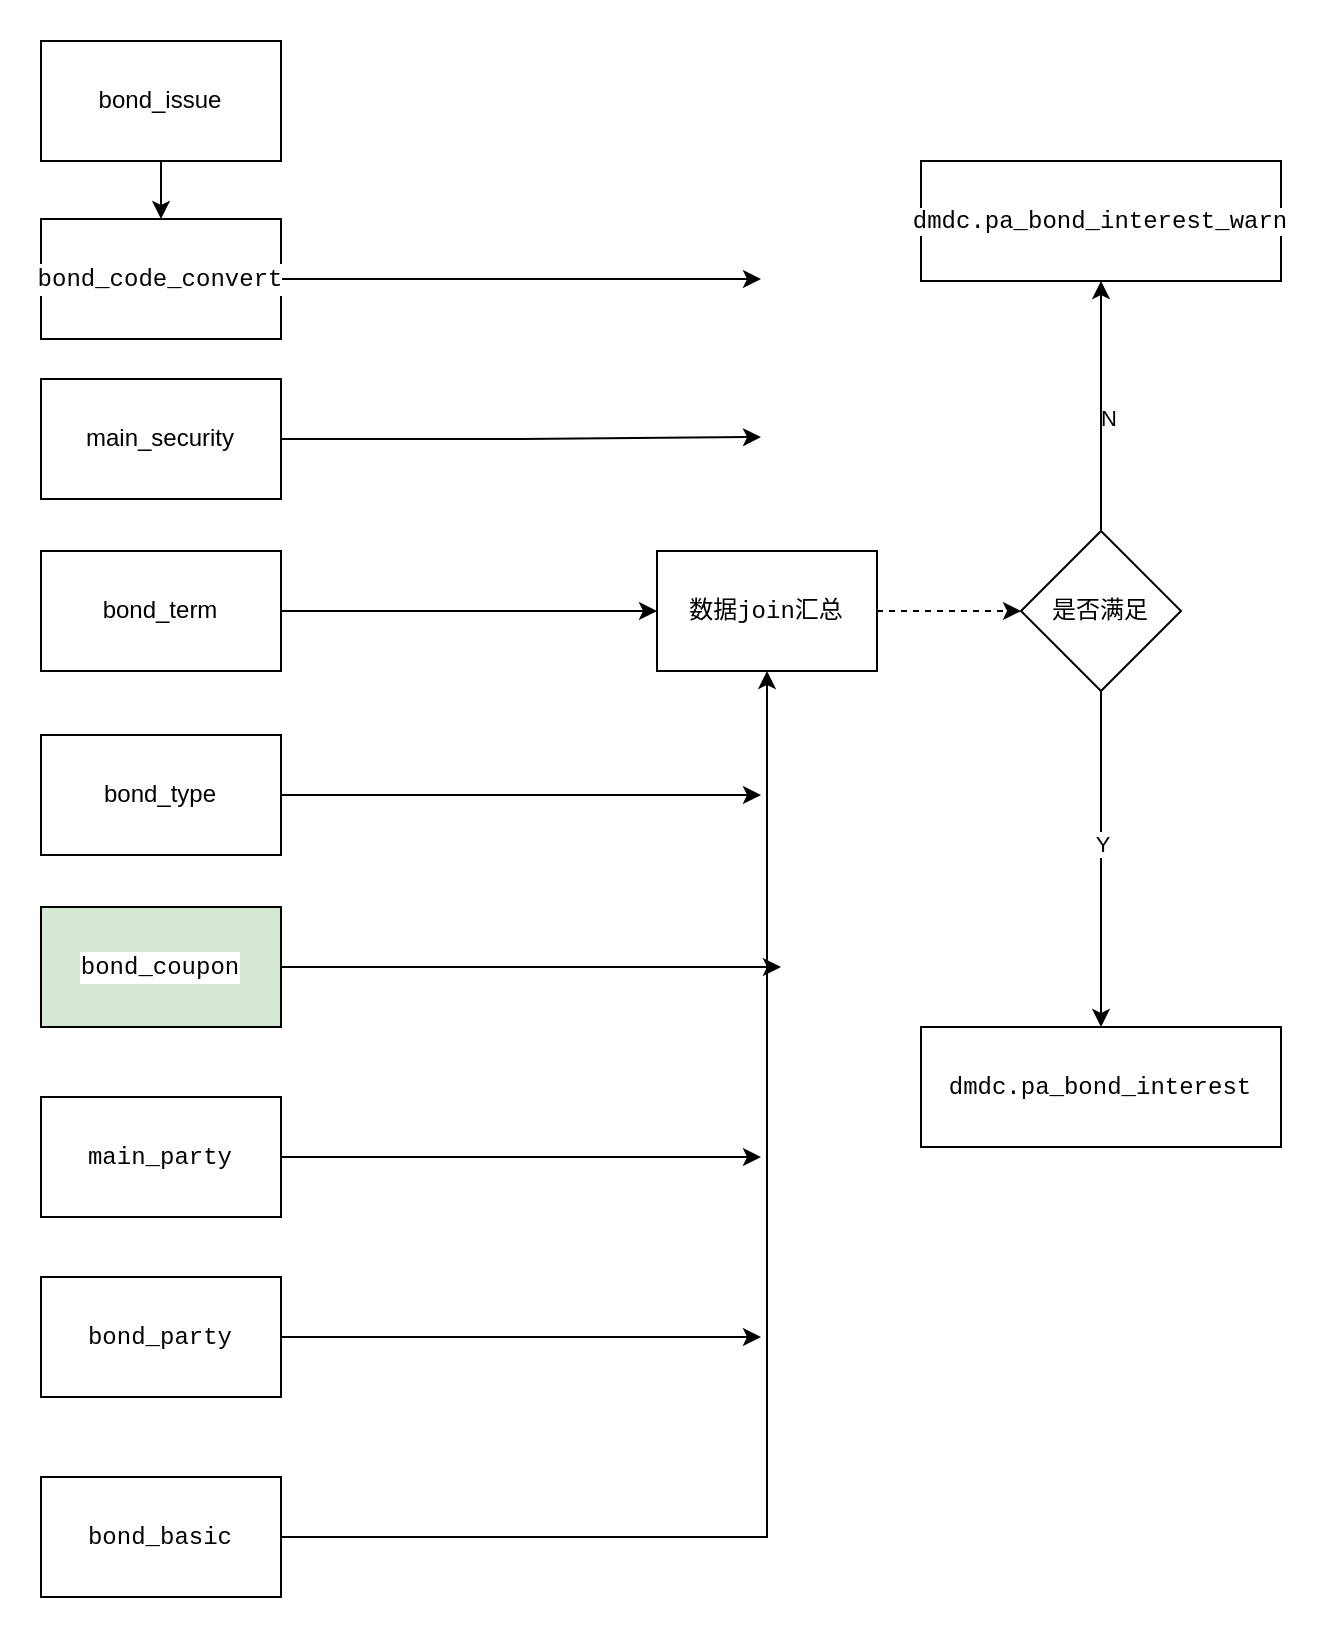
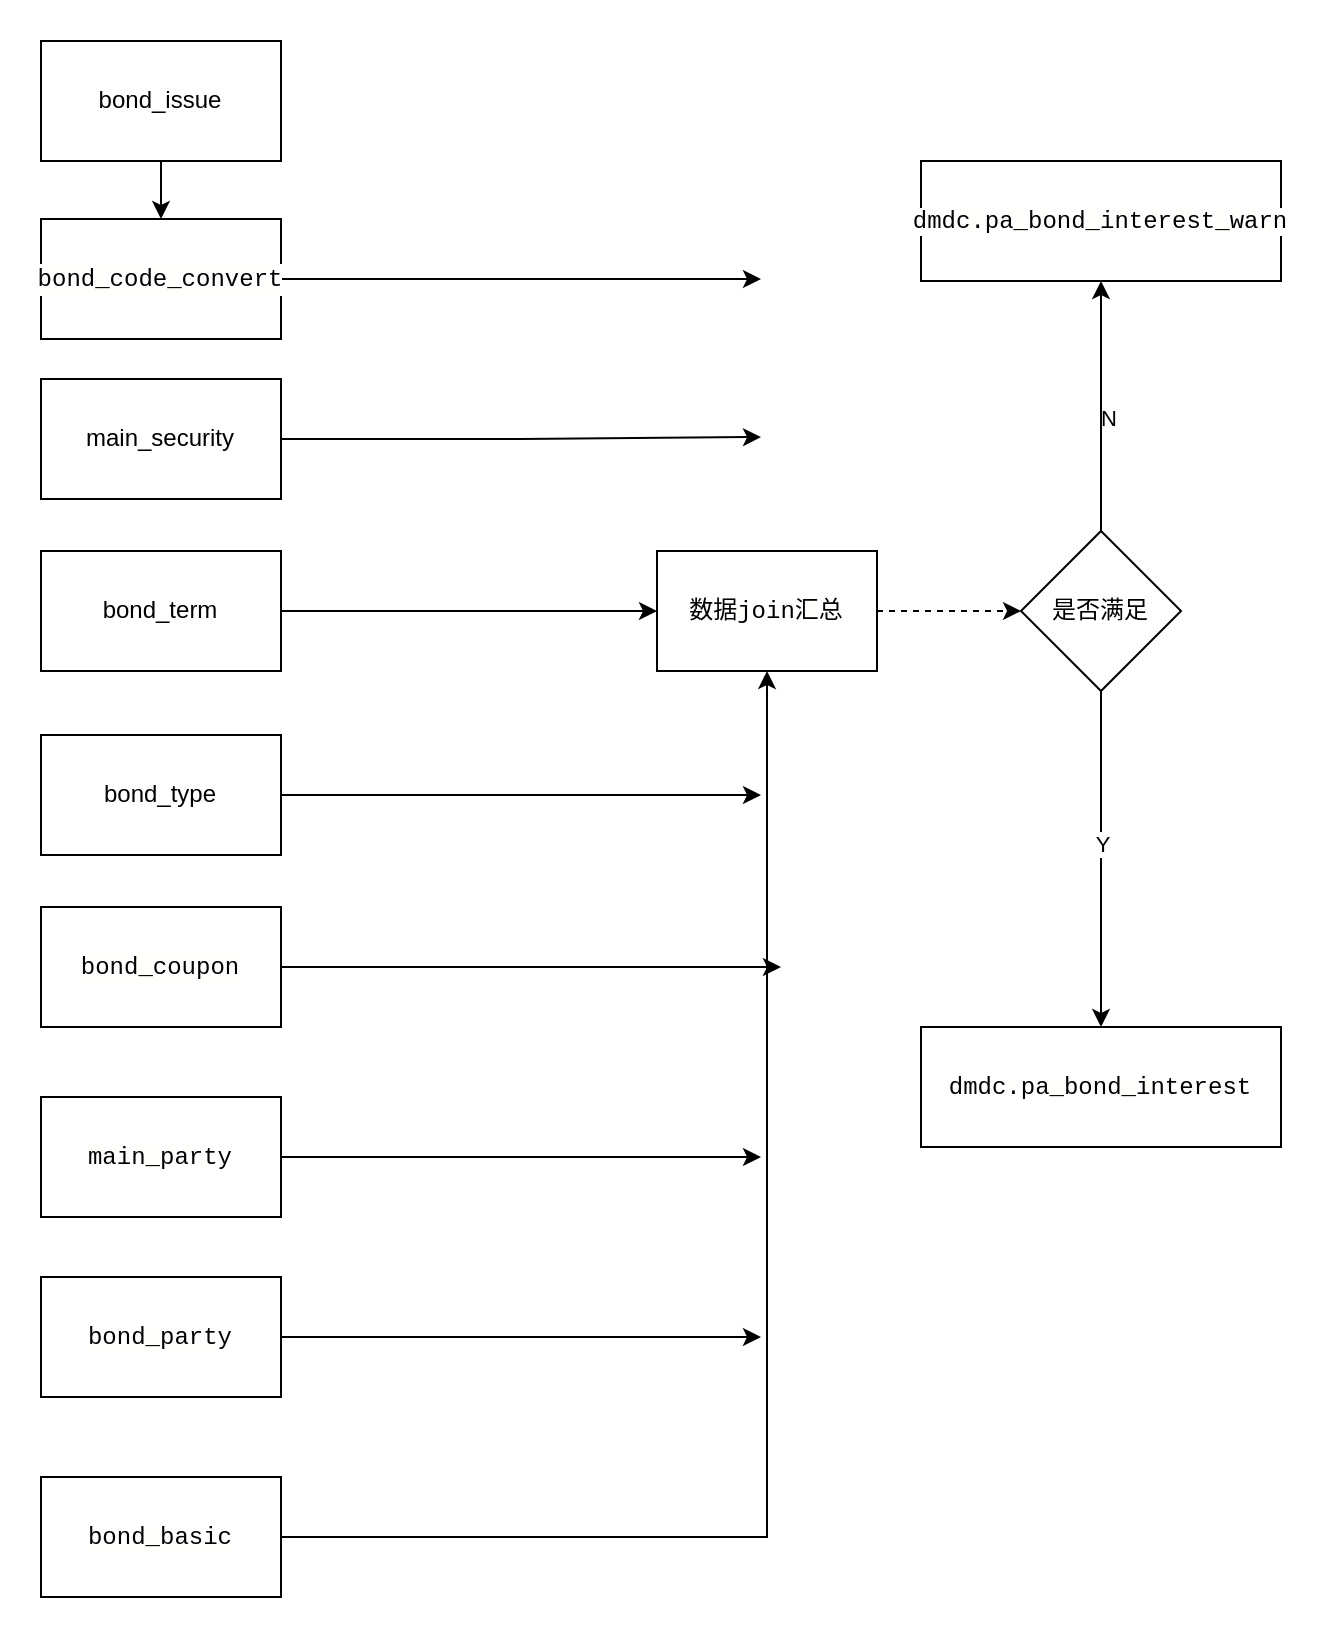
(161, 967) -> (161, 967)
